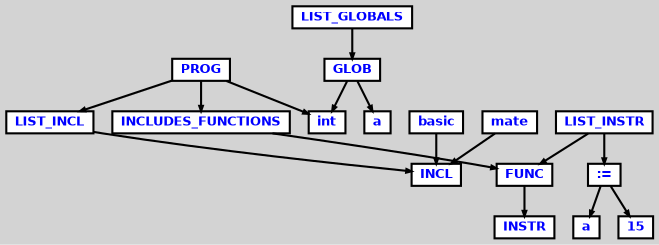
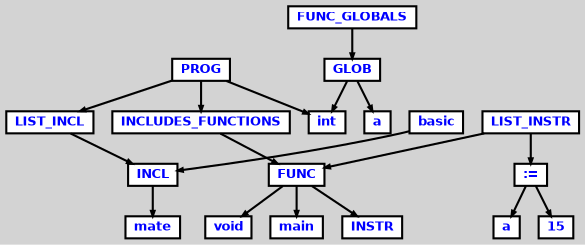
(352, 17) -> (352, 17)
(475, 147) -> (153, 198)
none -> (228, 227)
none -> (297, 227)
